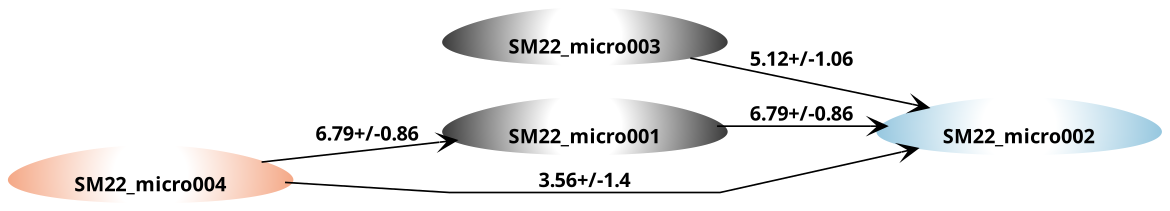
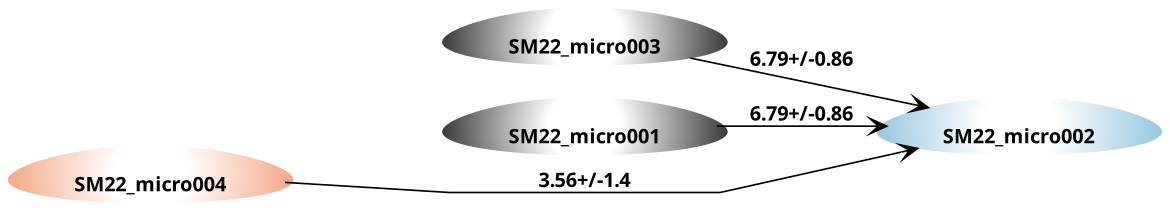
(802, 61) -> (802, 61)
(351, 152) -> none
